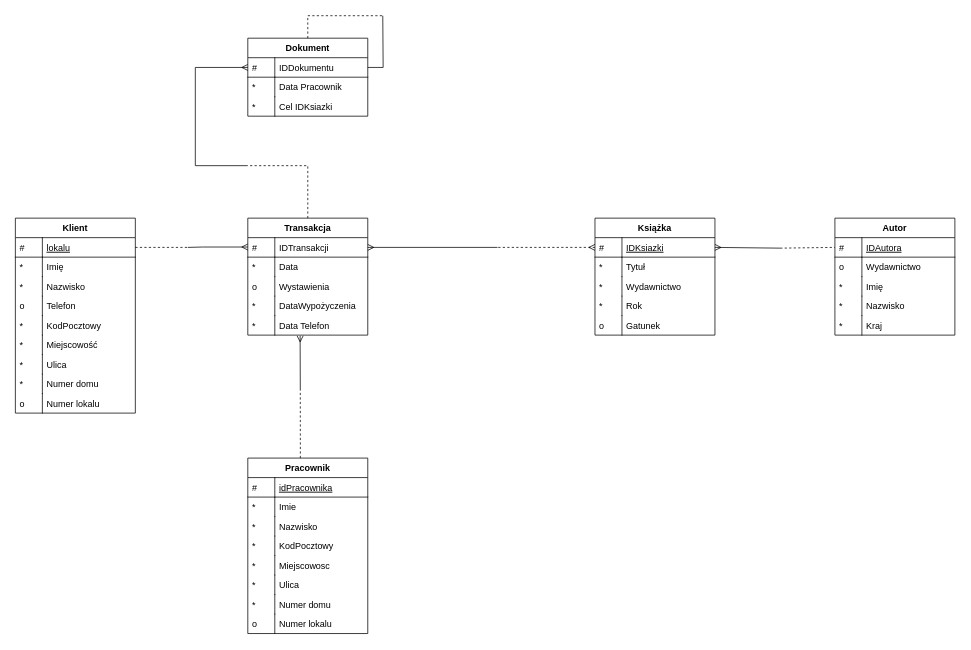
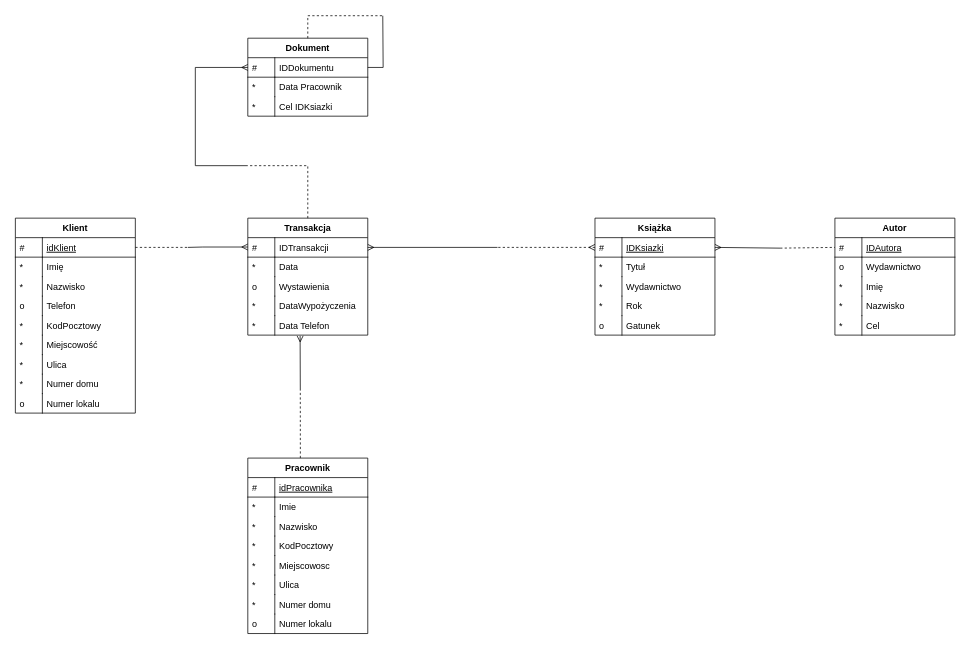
(59, 248) -> (63, 248)
(876, 326) -> (873, 326)
